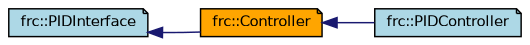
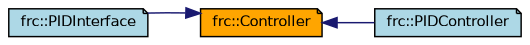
(182, 32) -> (167, 13)
